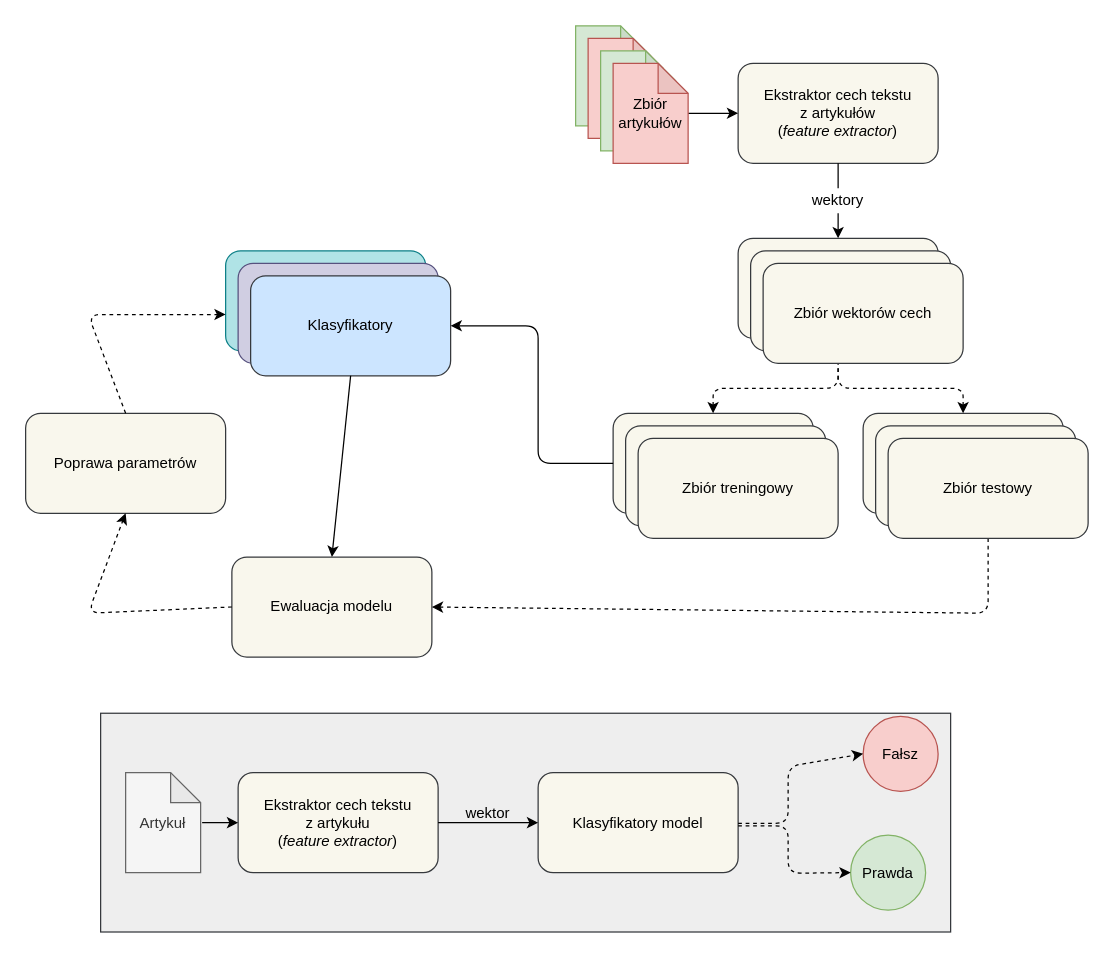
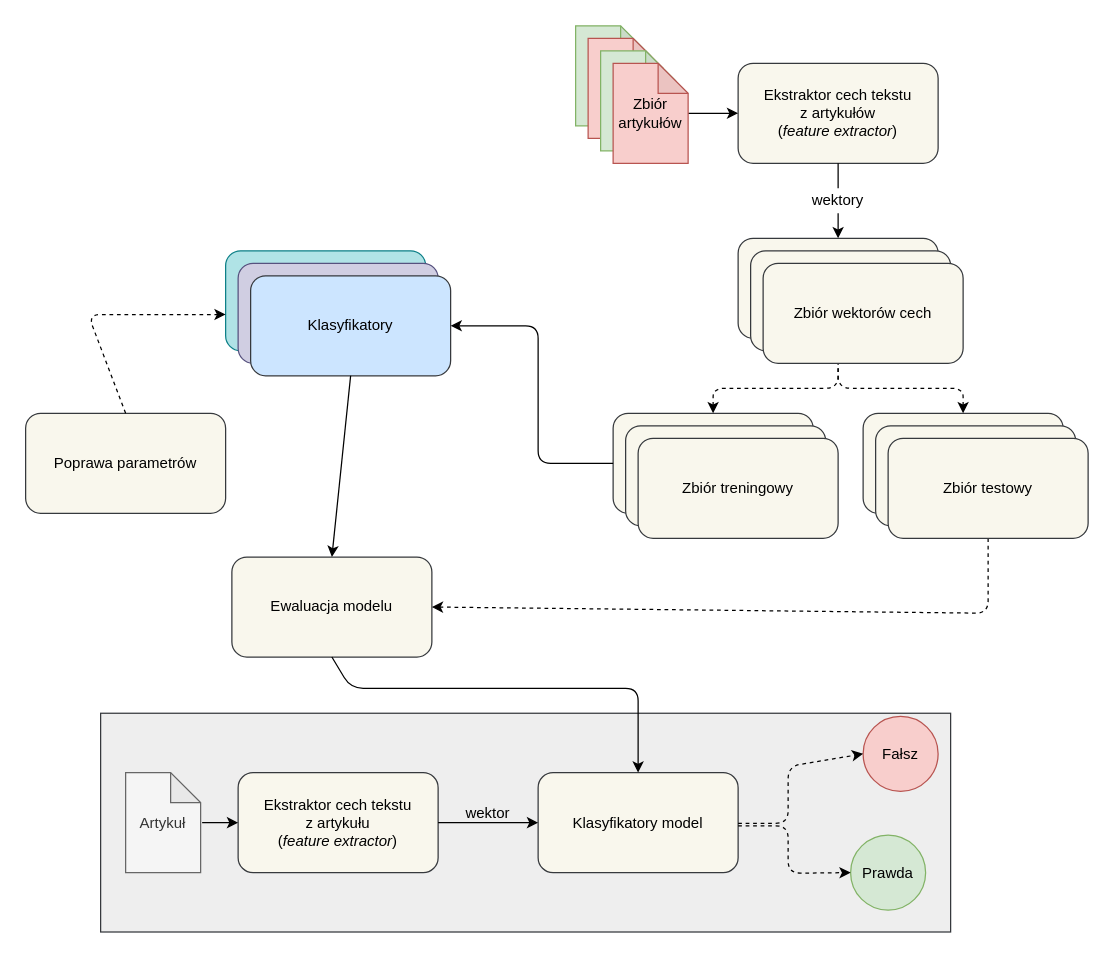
(117, 612) -> none
none -> (511, 688)
